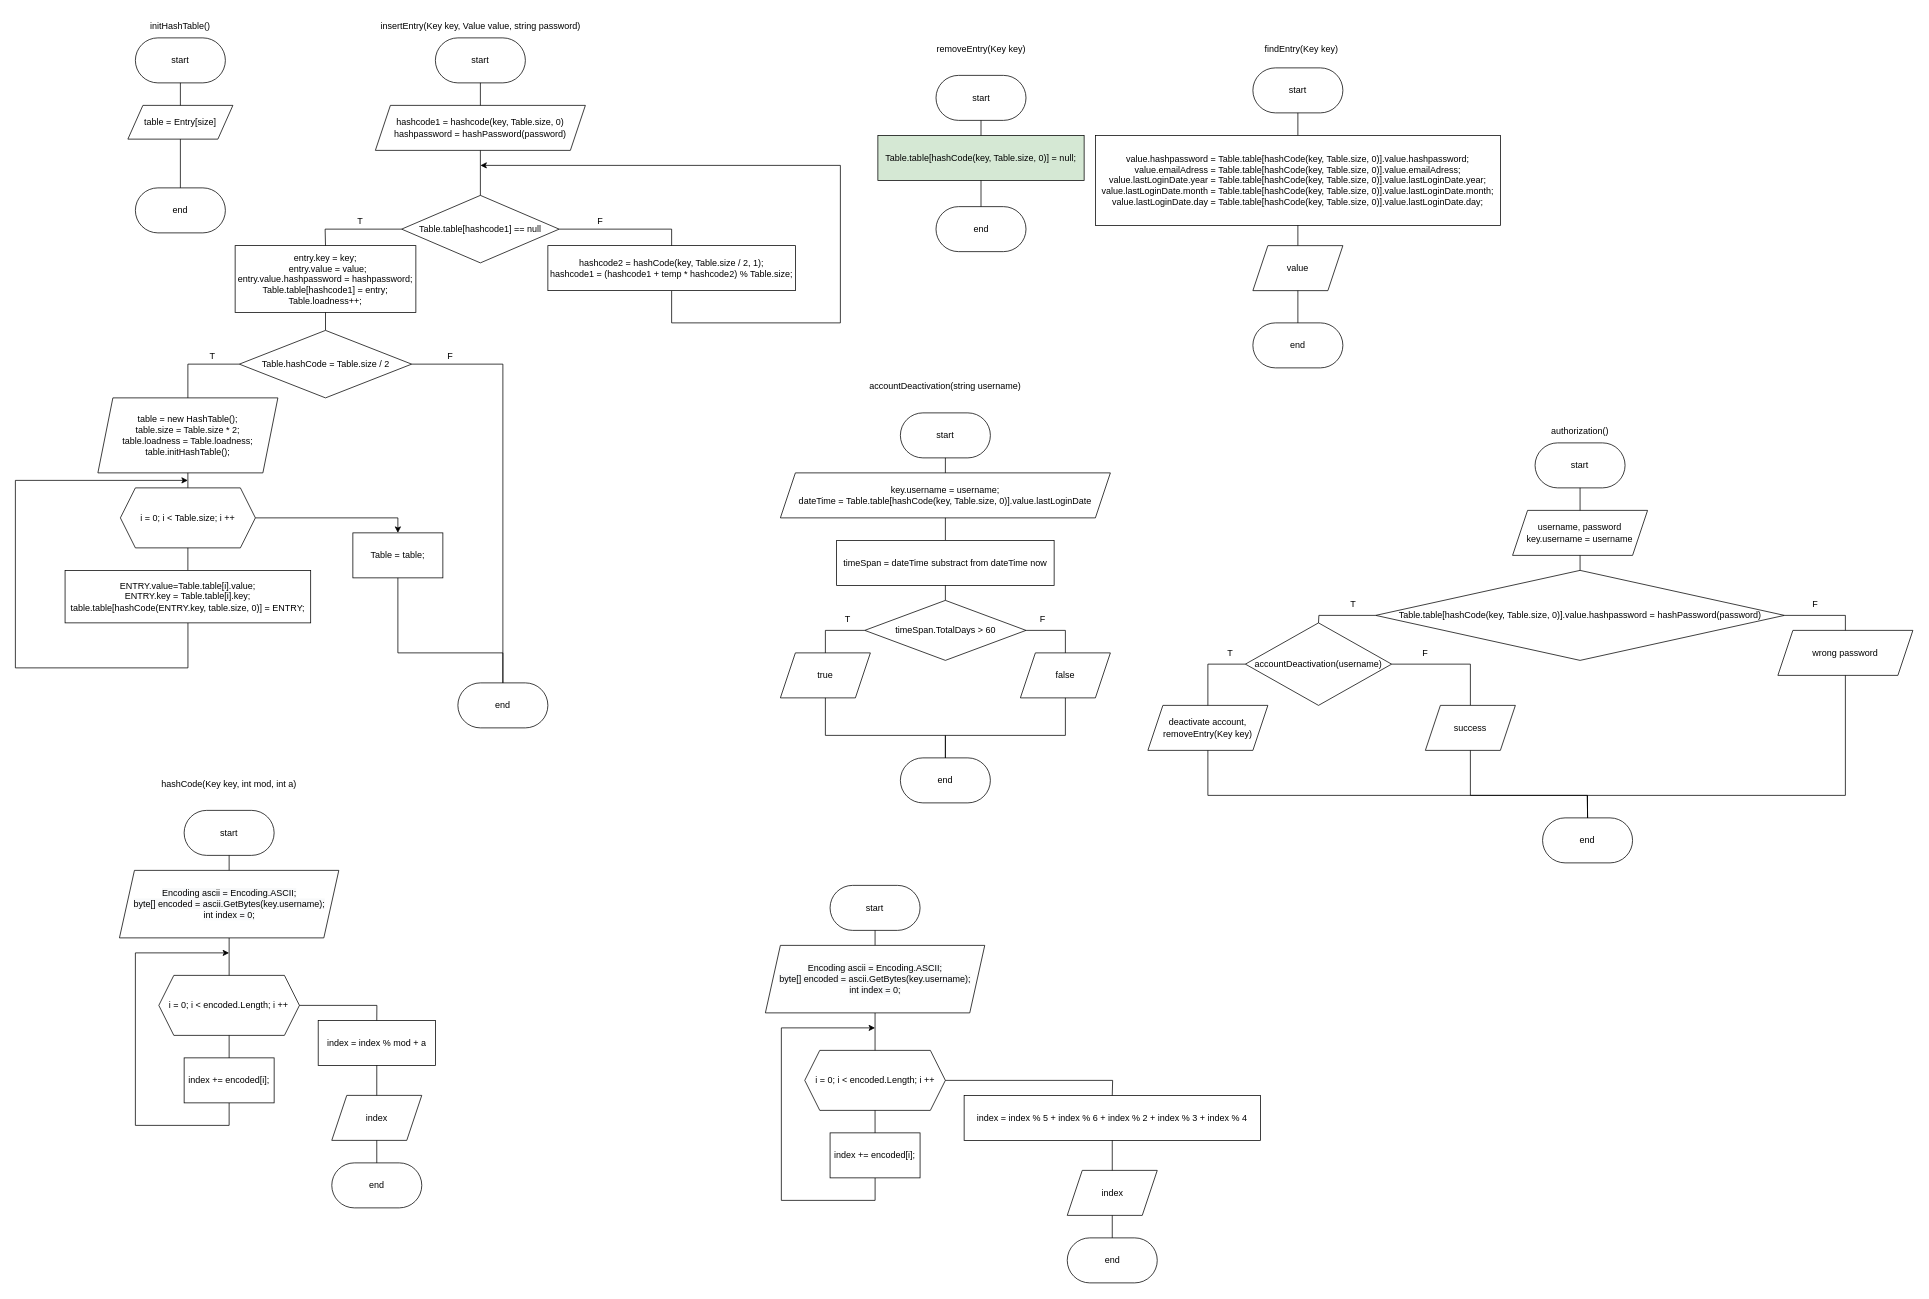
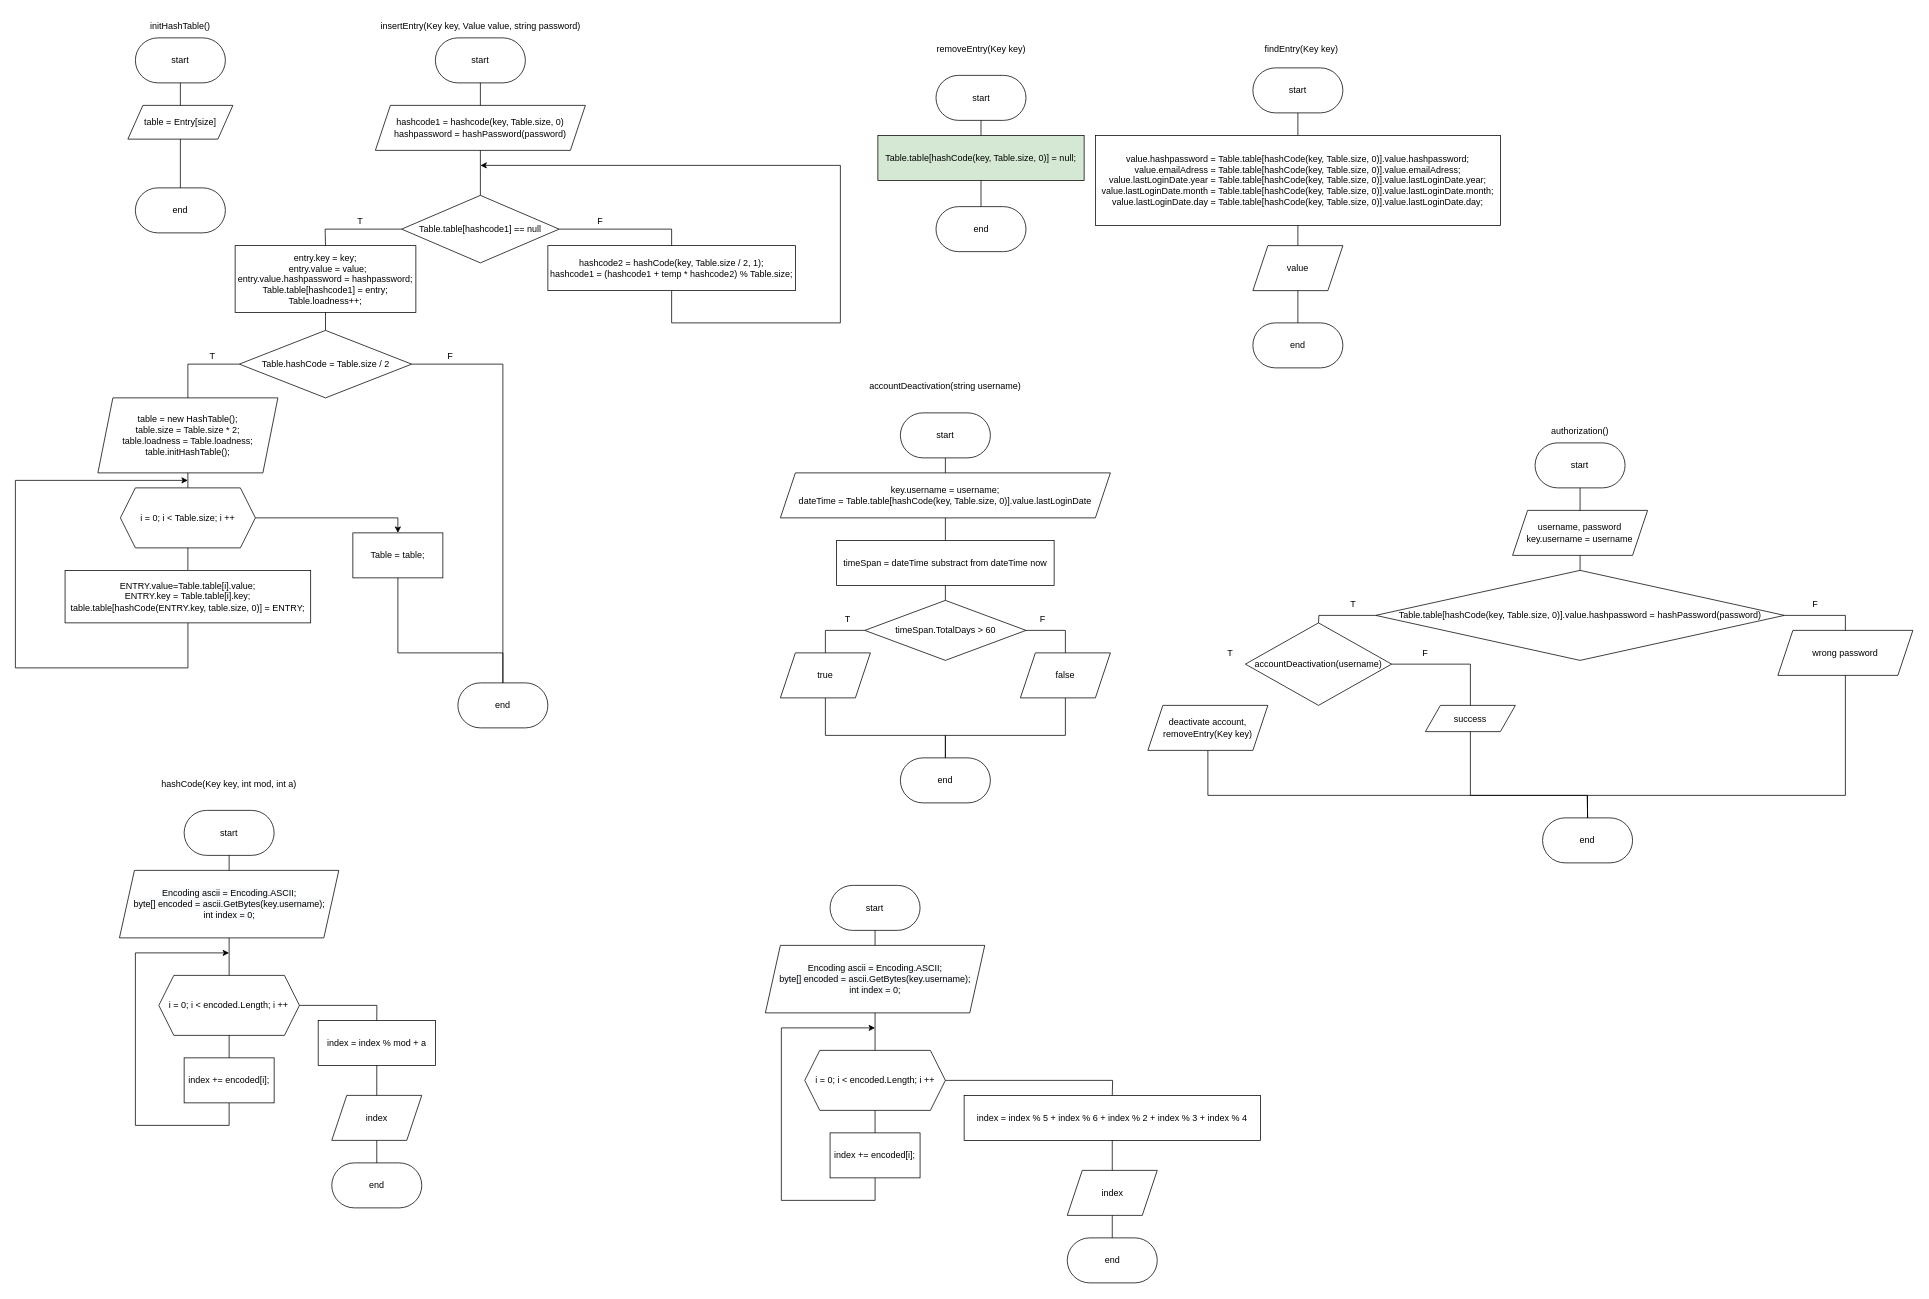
(1208, 666) -> none
(1470, 728) -> (1470, 719)
